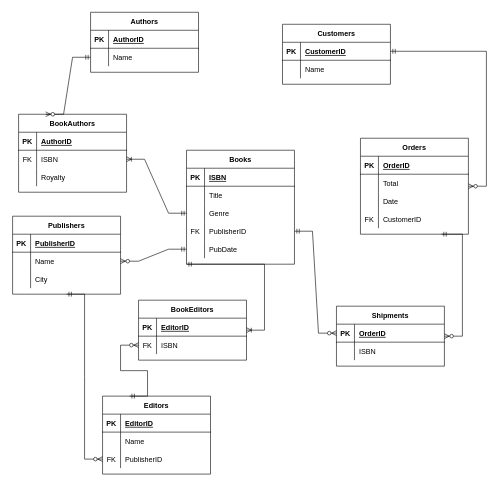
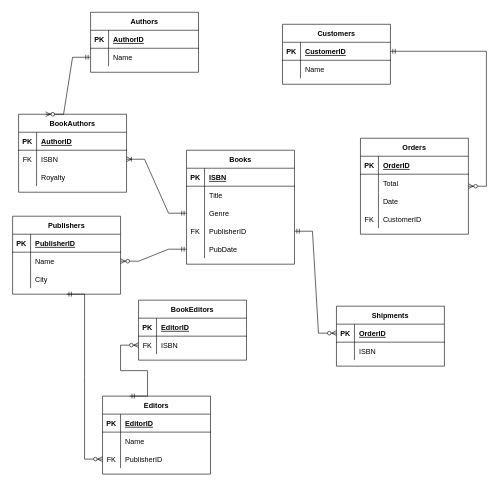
(462, 294) -> none
(264, 299) -> none
